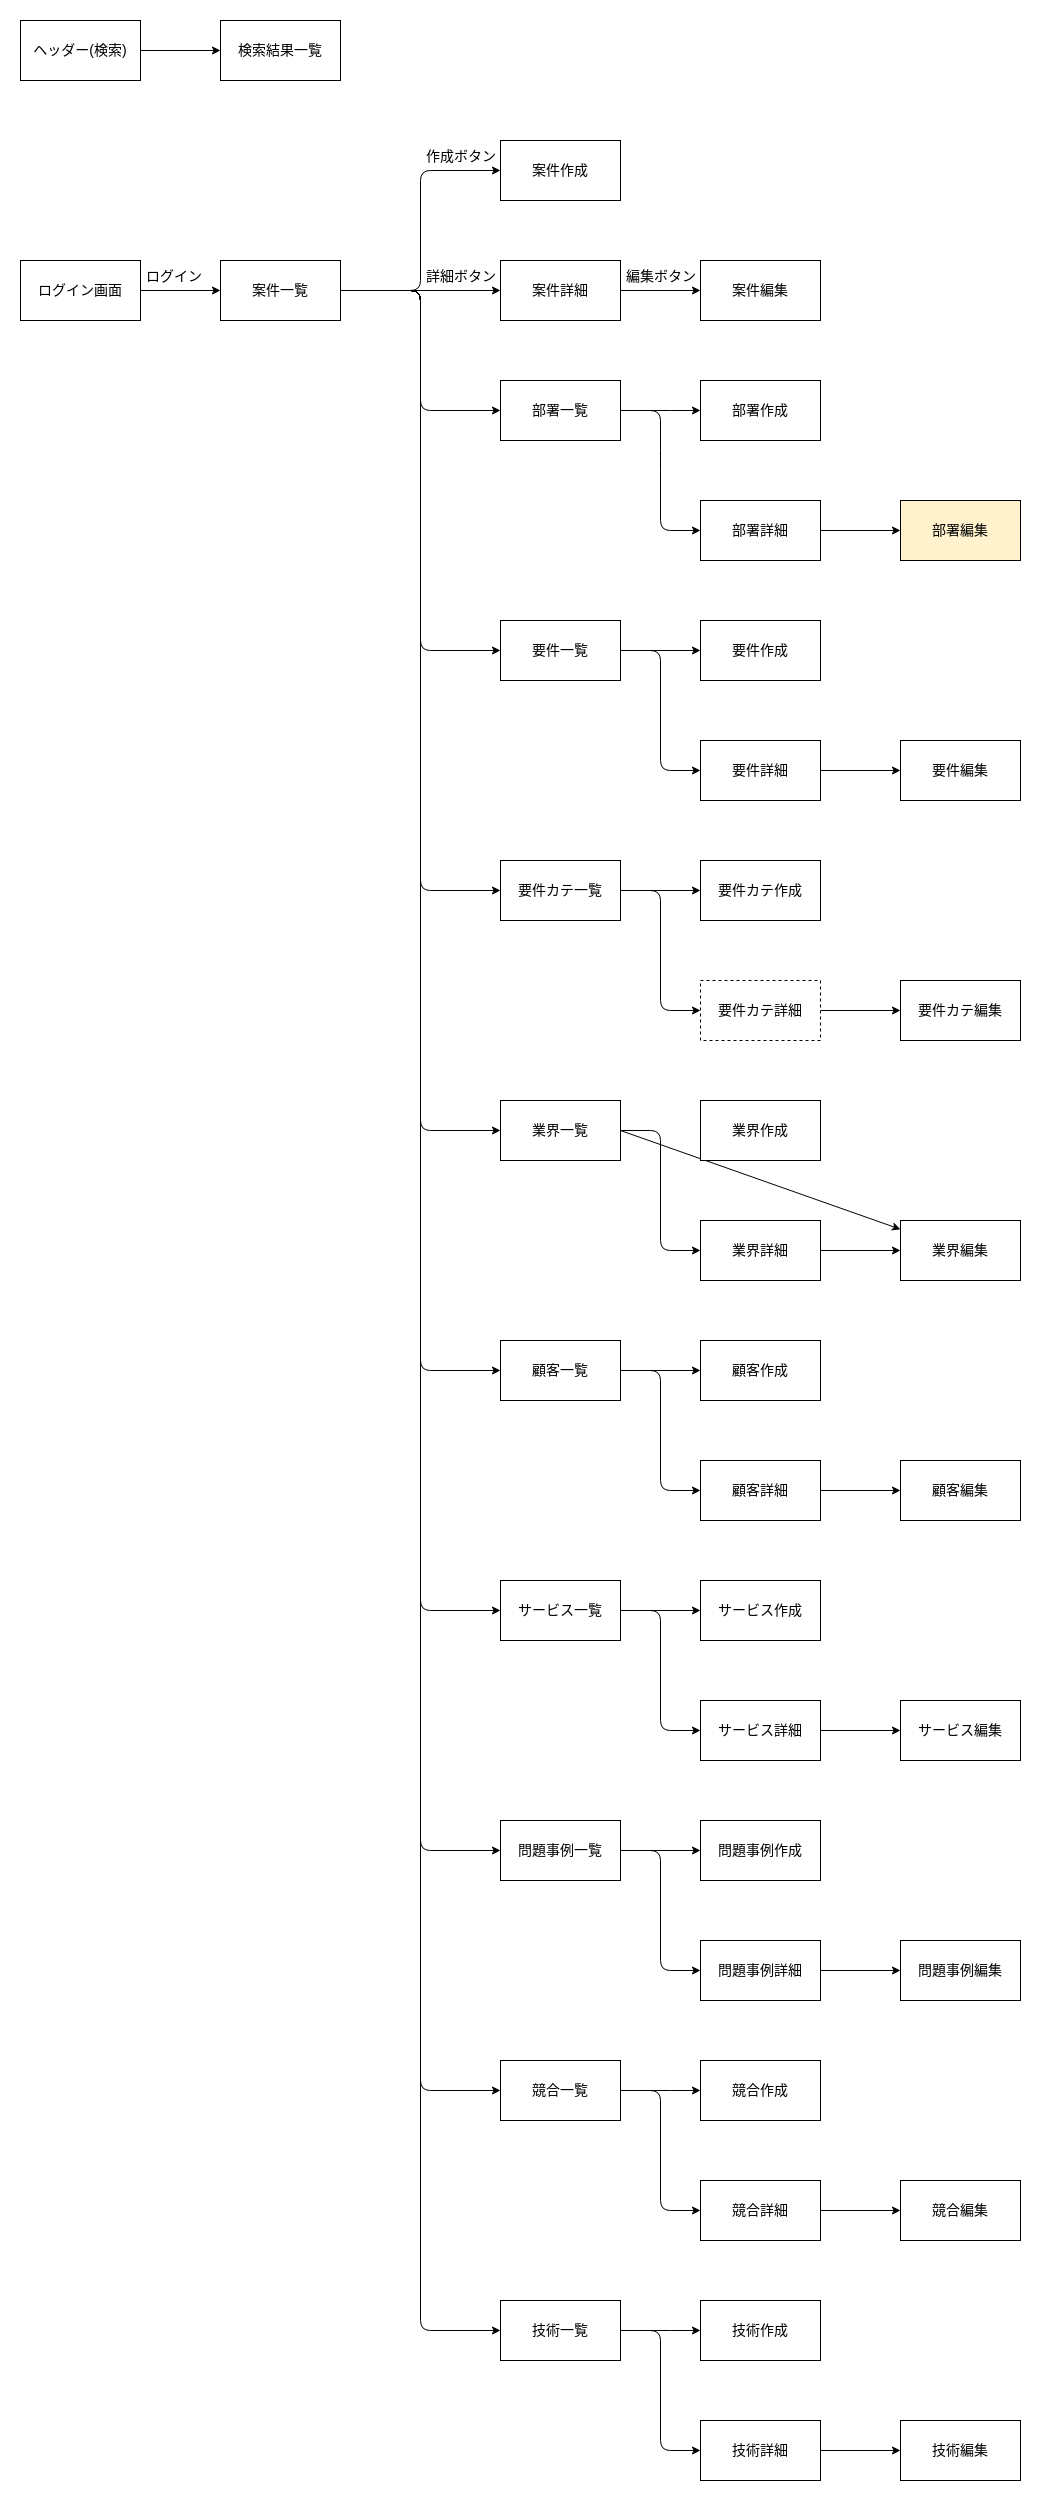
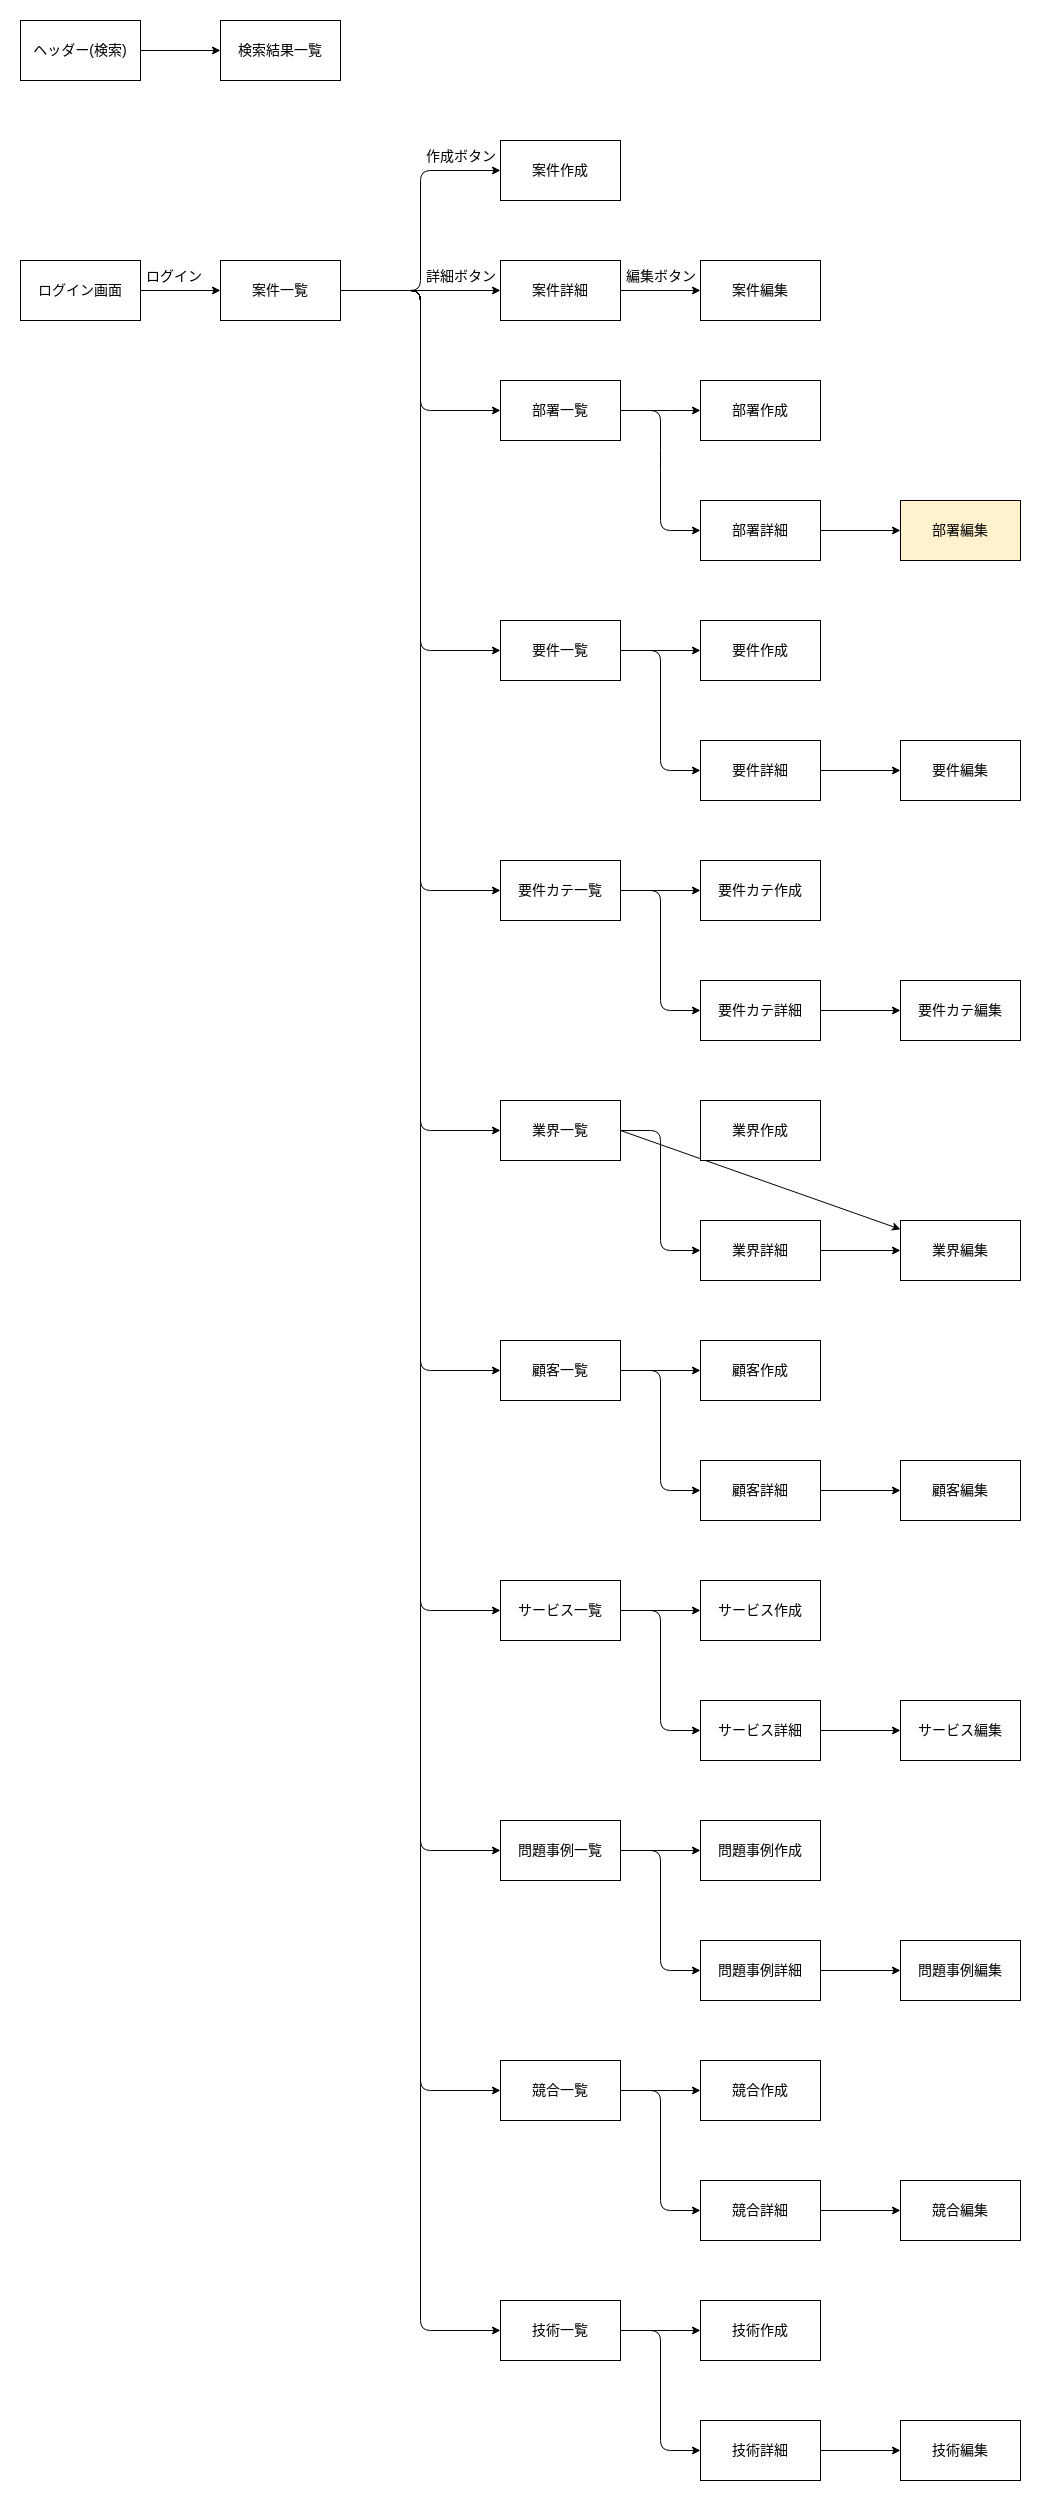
(761, 1011) -> (761, 1011)
